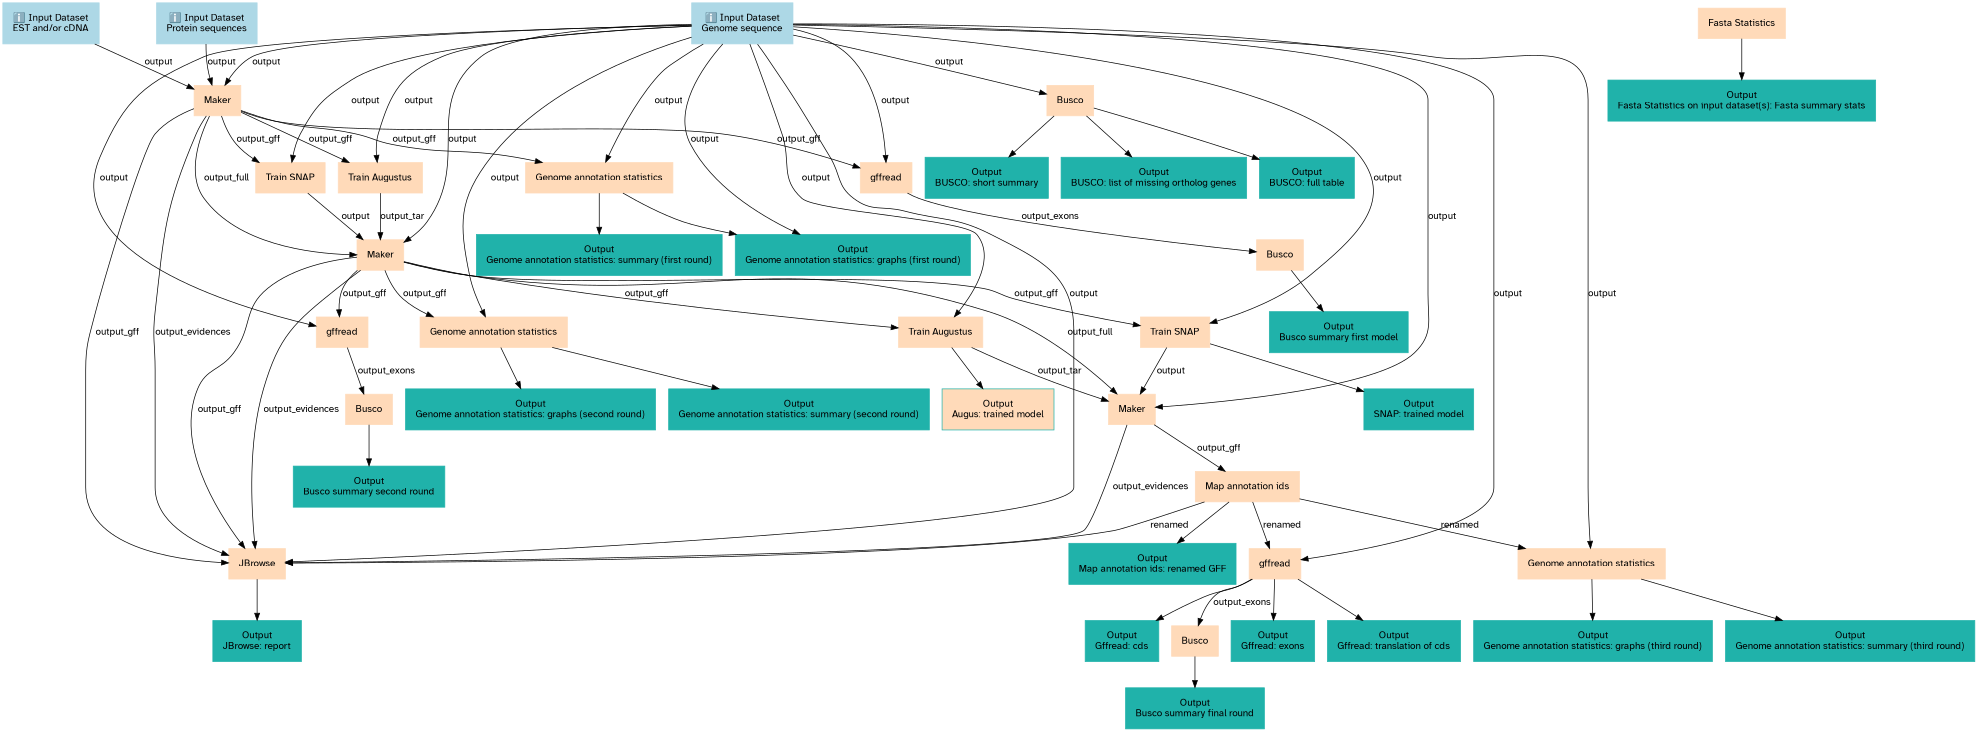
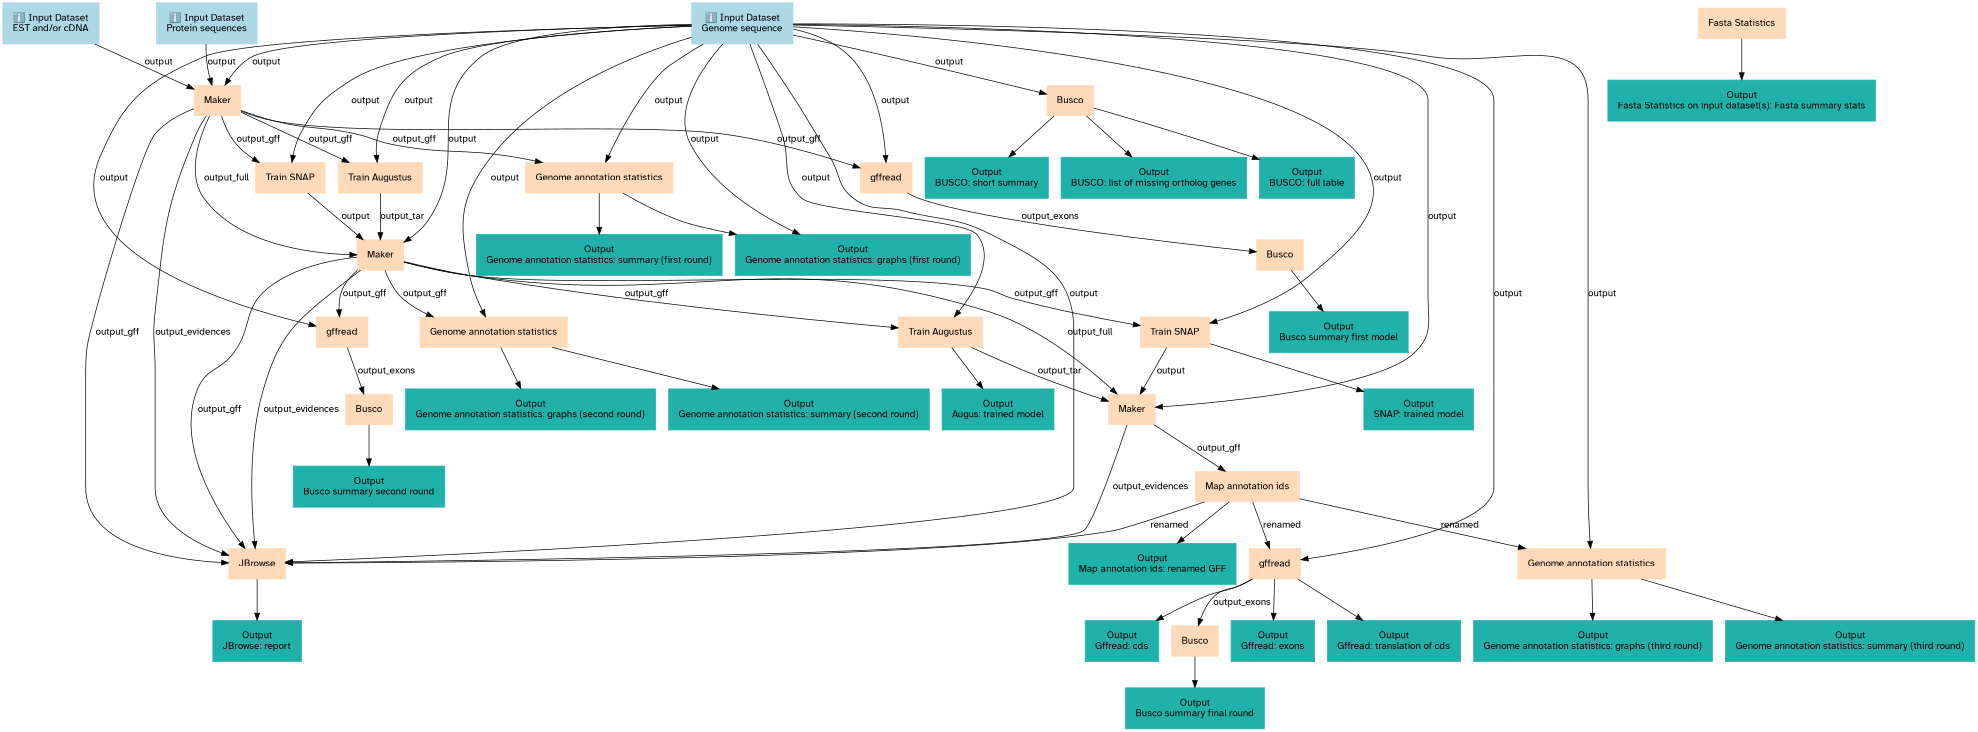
(998, 409) -> (998, 409)
